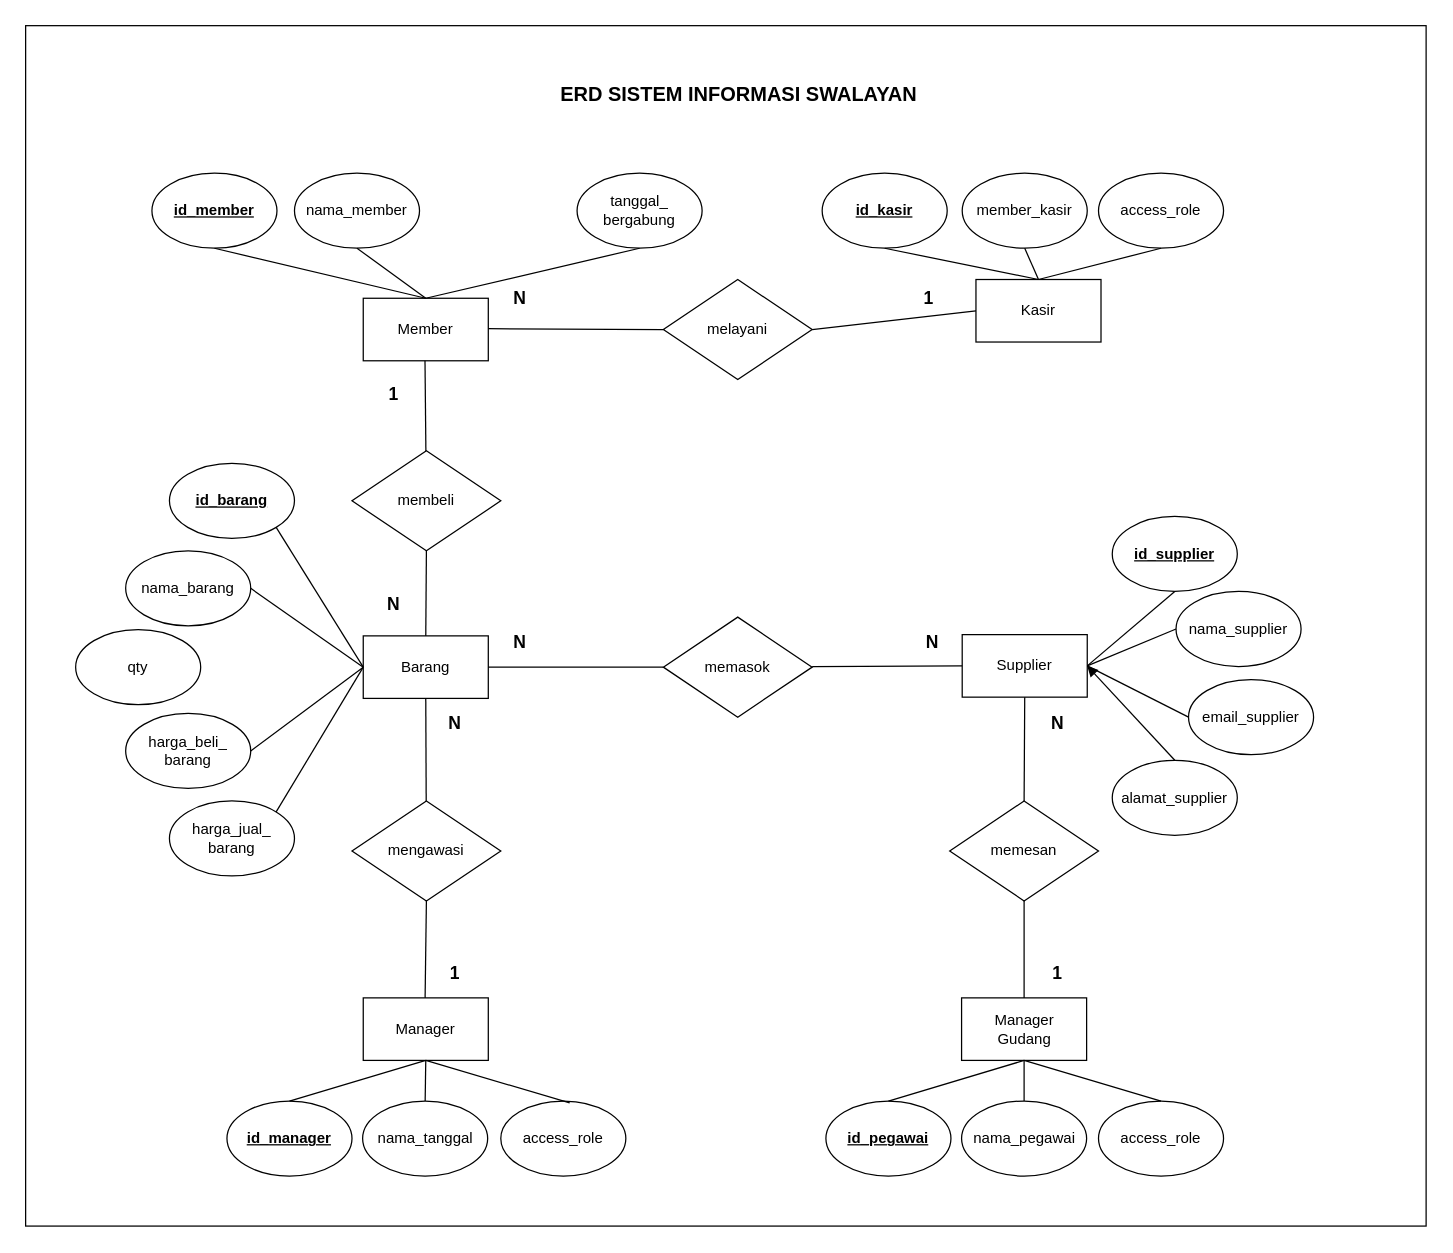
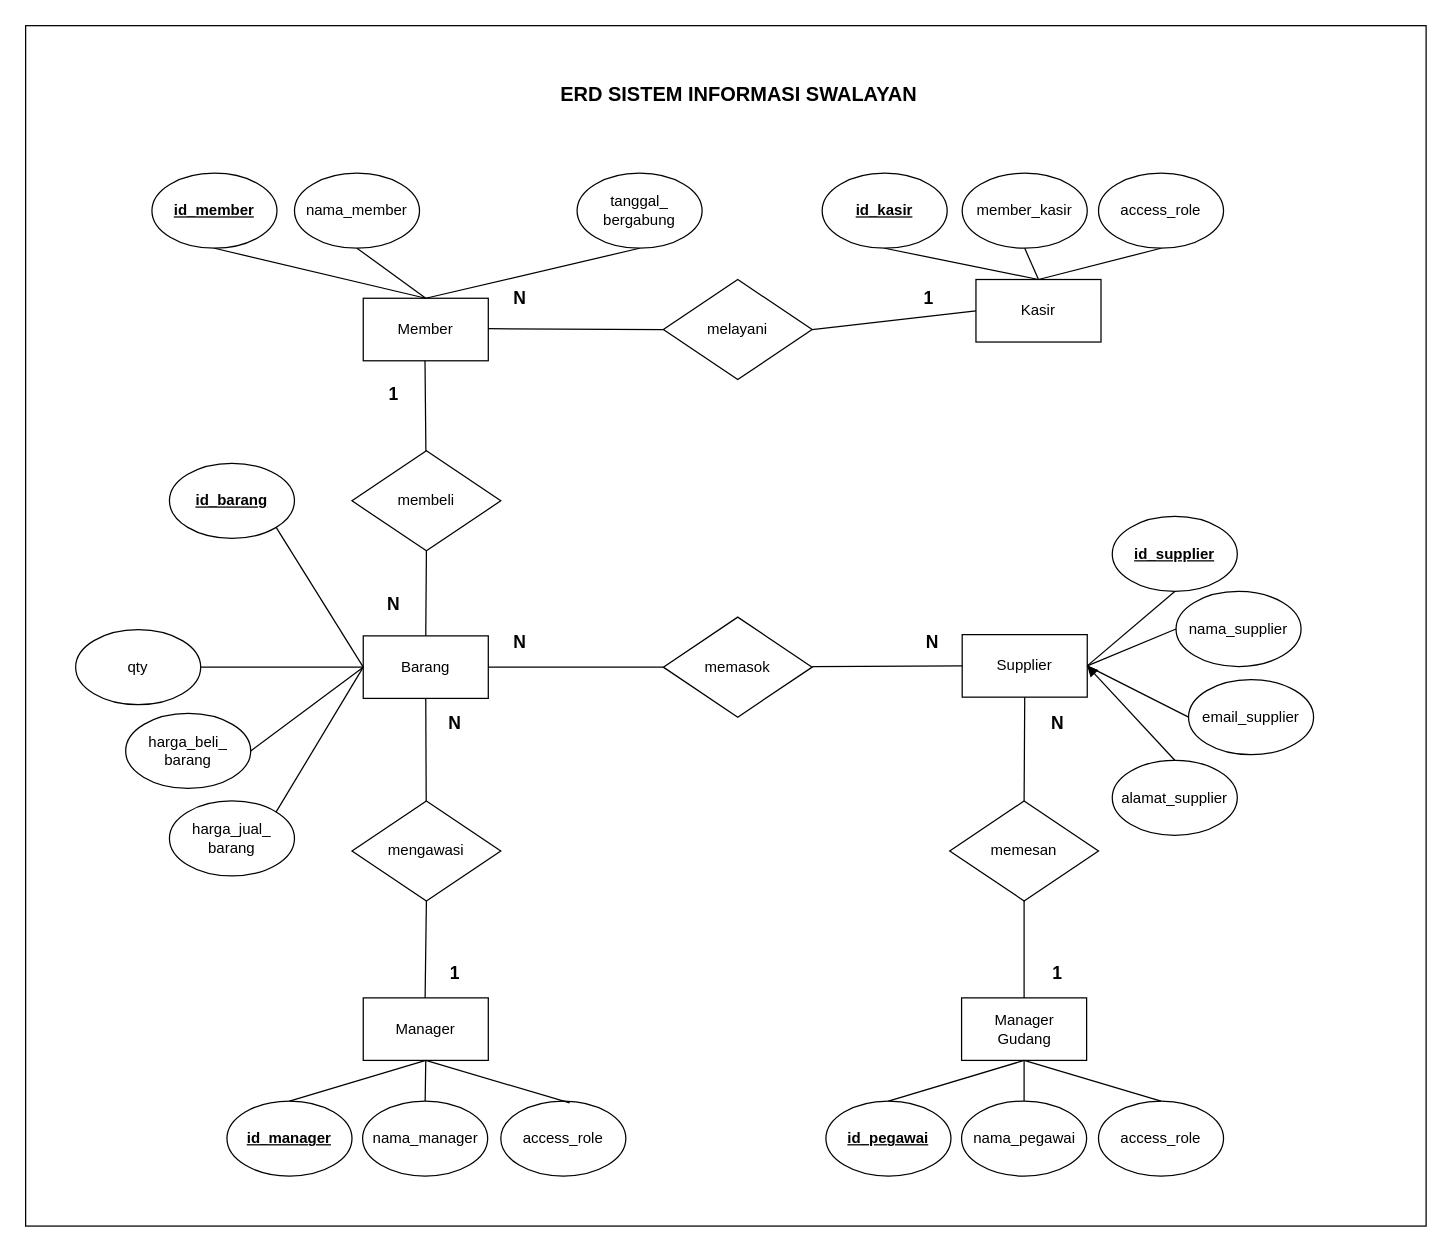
(188, 588) -> none
(305, 626) -> none
none -> (279, 667)
(426, 1138) -> (426, 1138)
